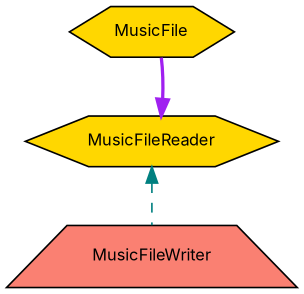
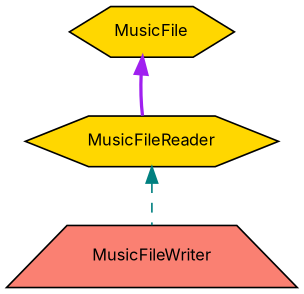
(163, 78) -> (141, 95)
